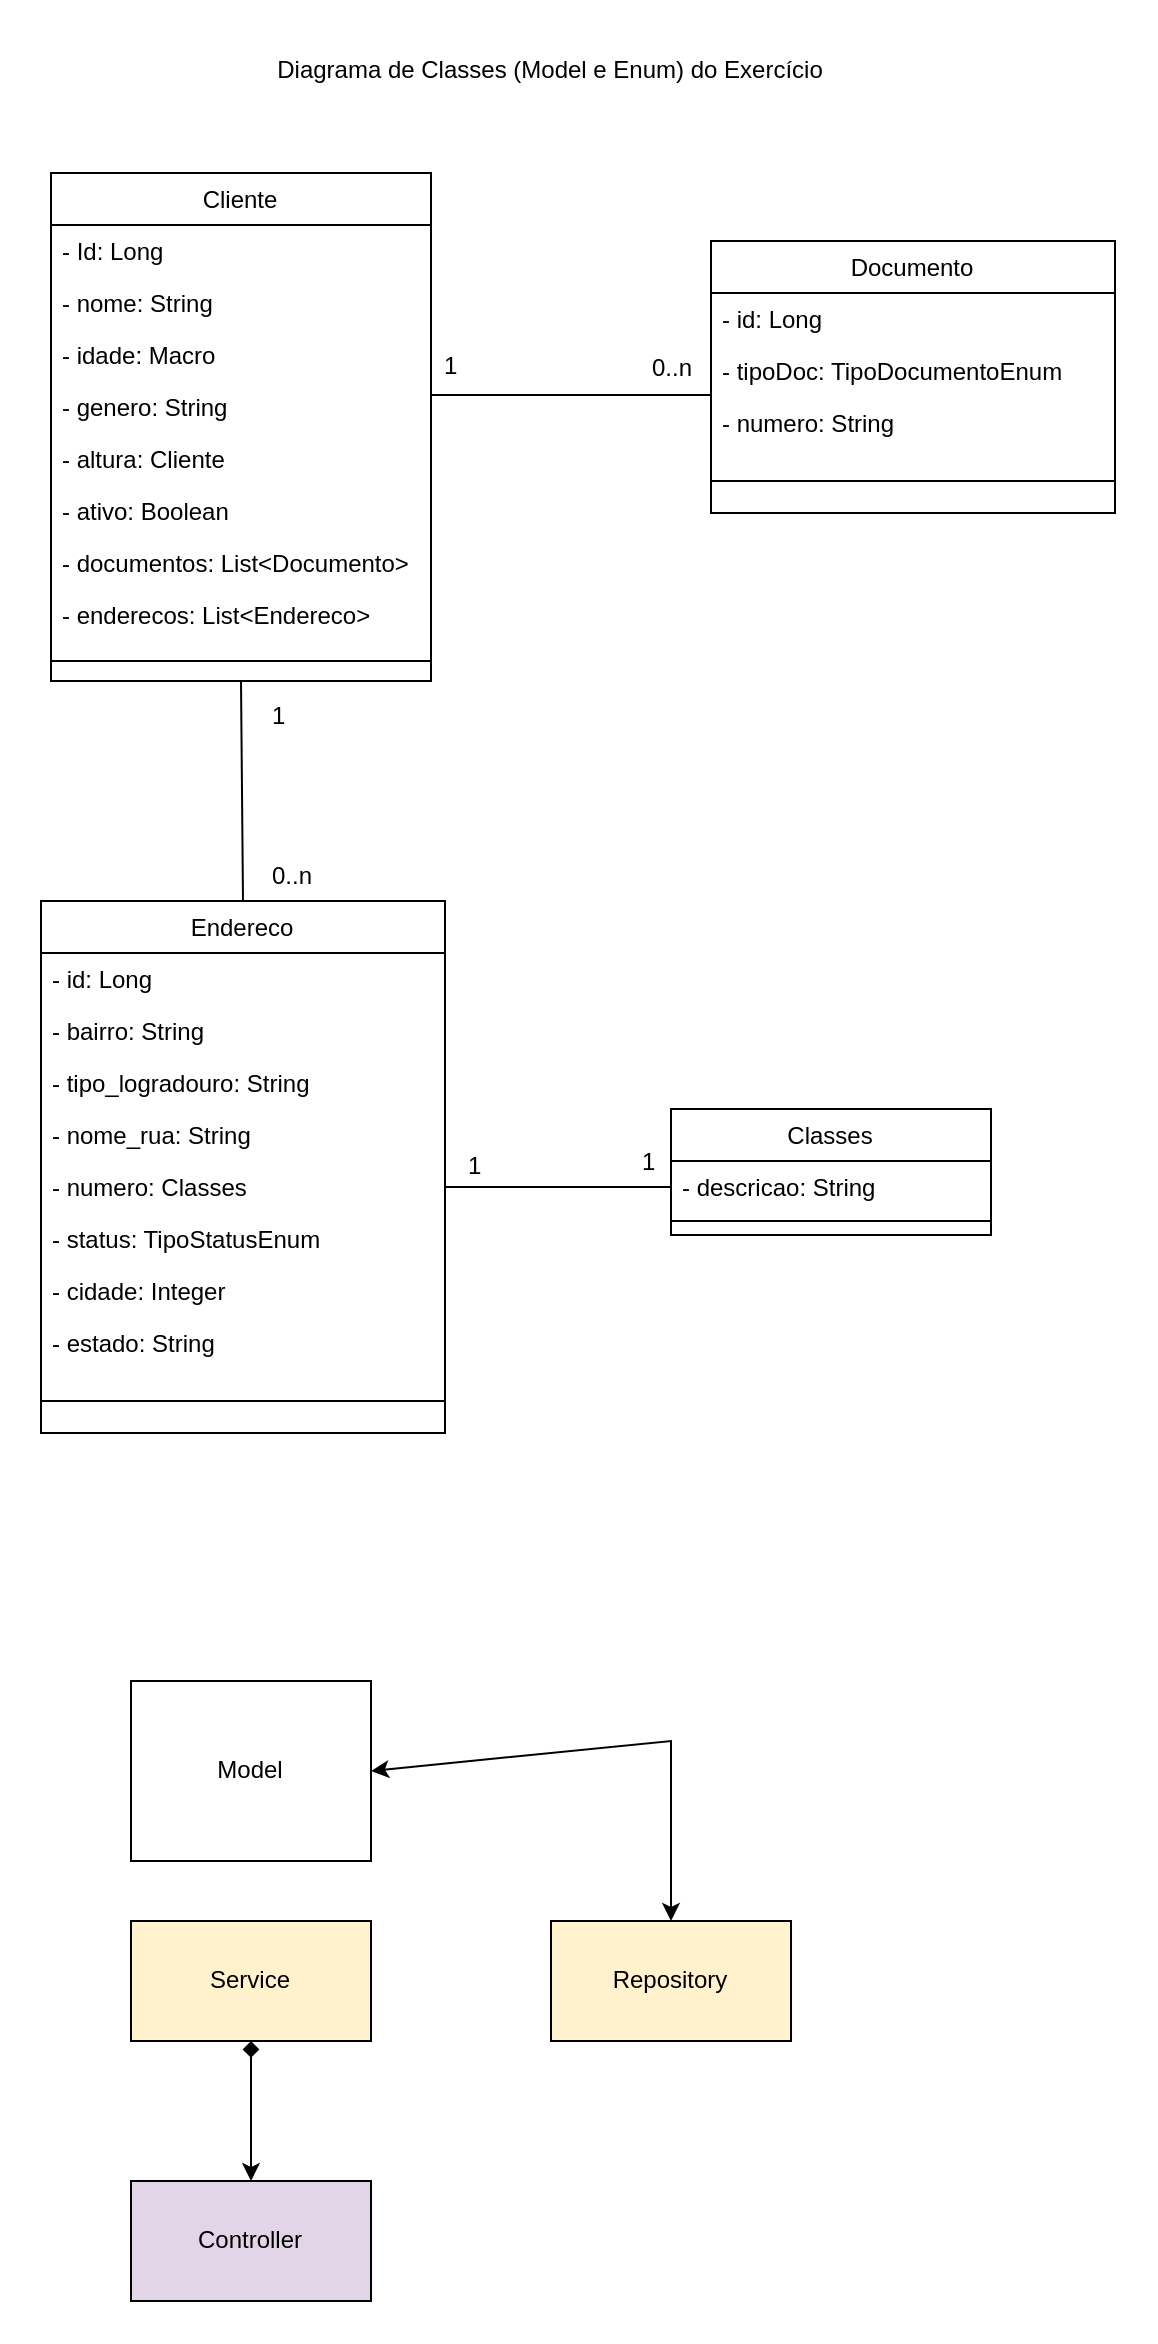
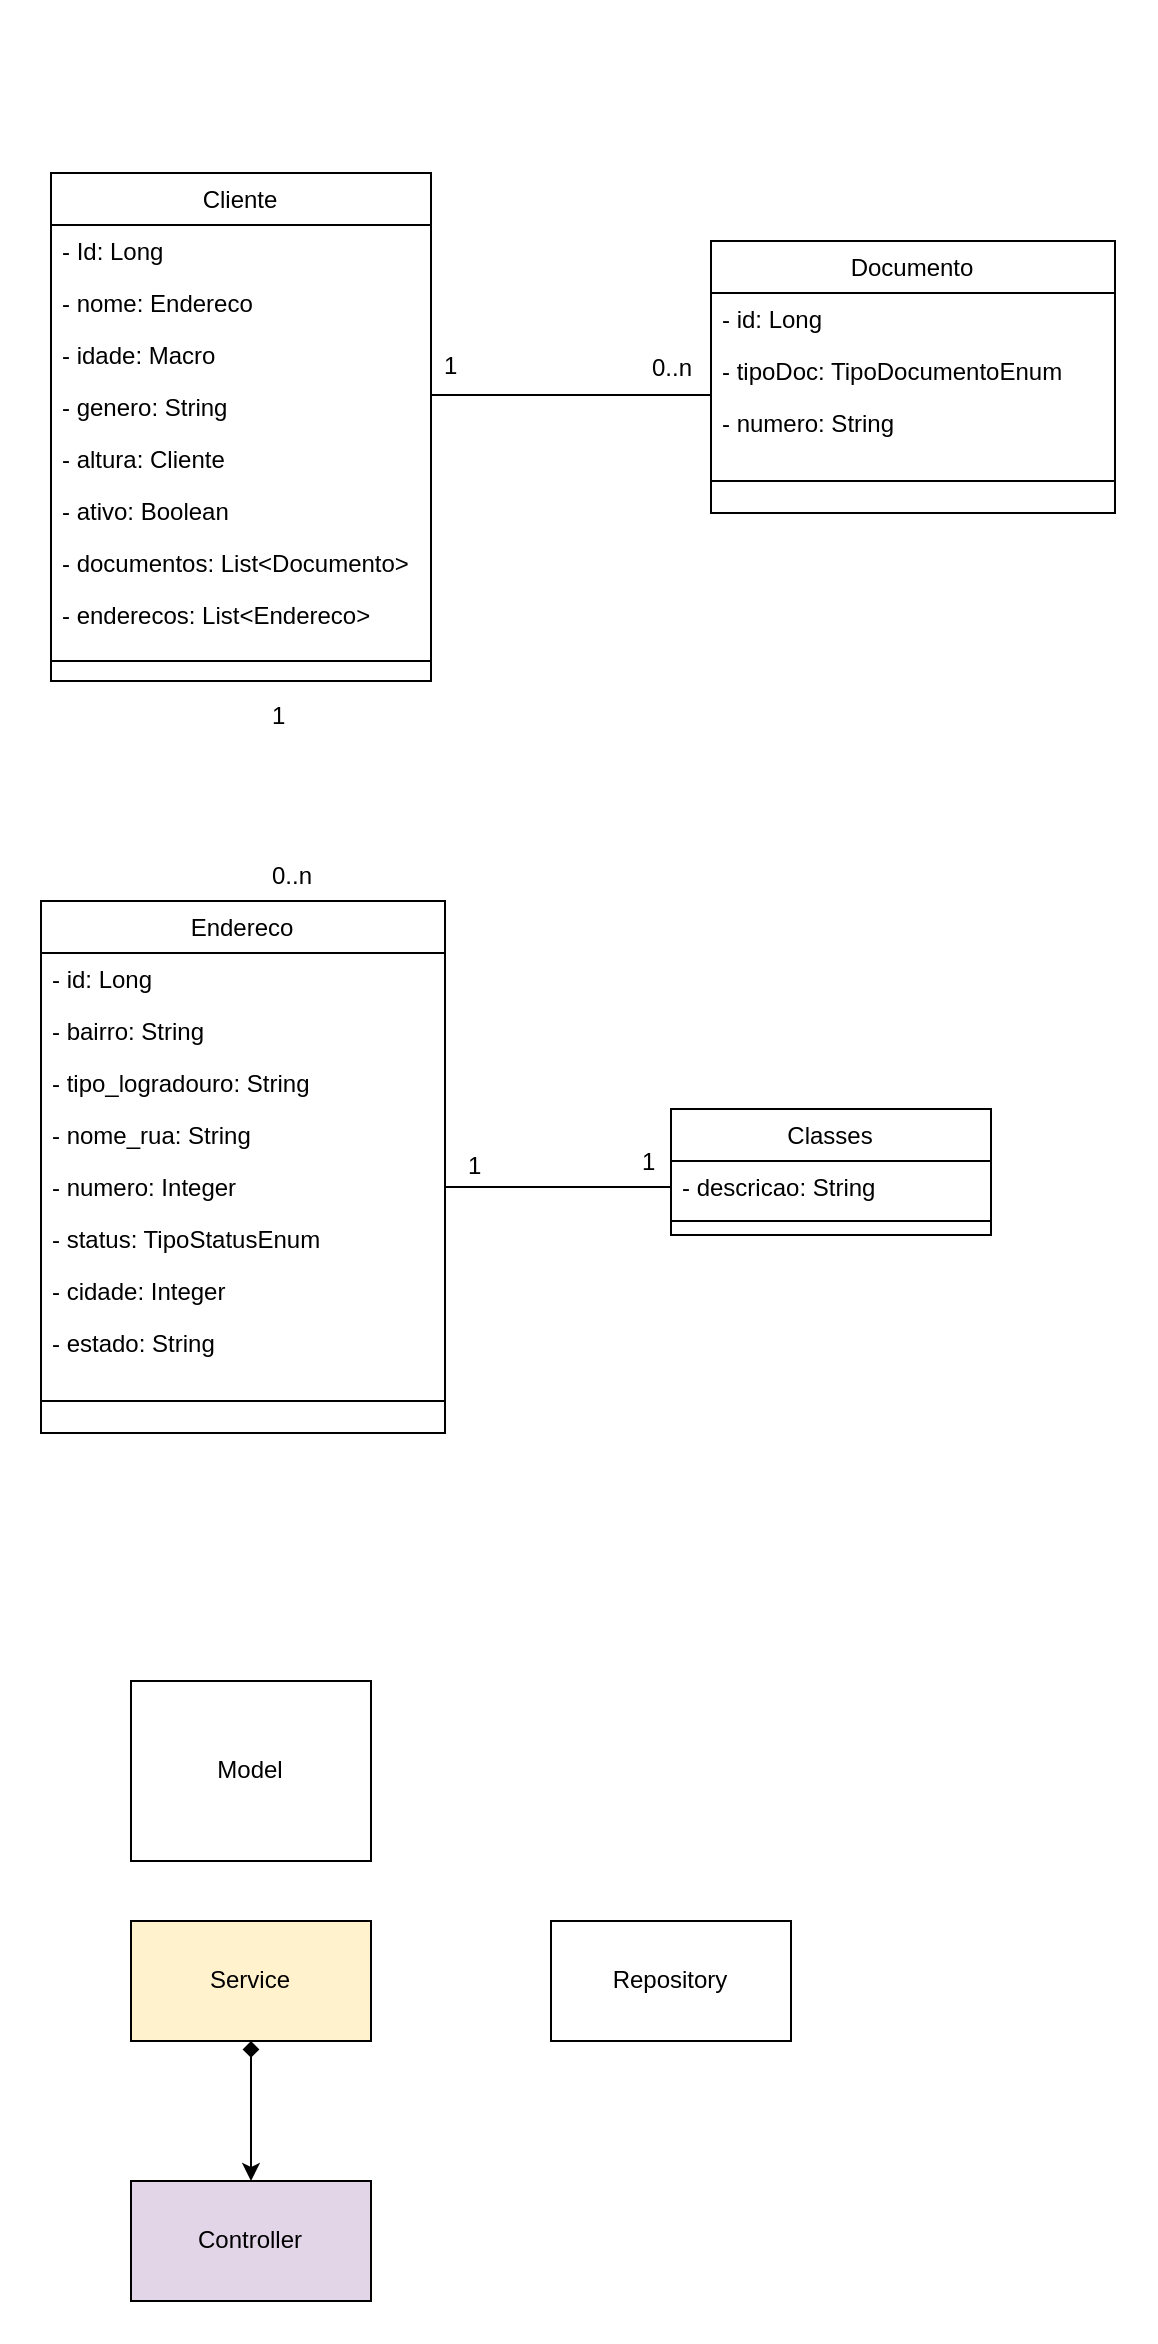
(551, 71) -> none
(144, 304) -> (160, 304)
(242, 793) -> none
(154, 1188) -> (157, 1188)
(610, 1747) -> none
(671, 1981) -> (671, 1981)
